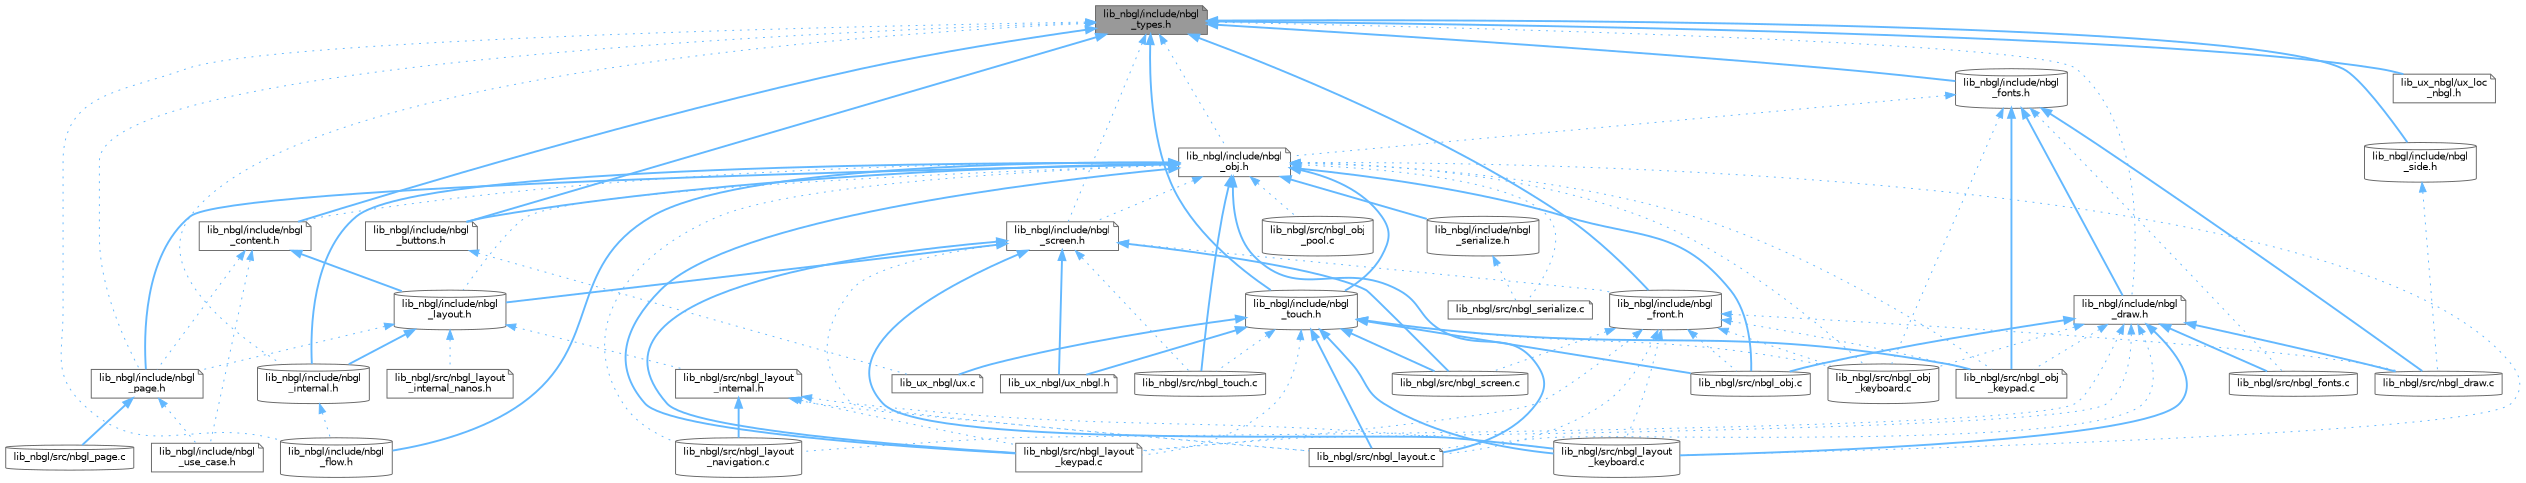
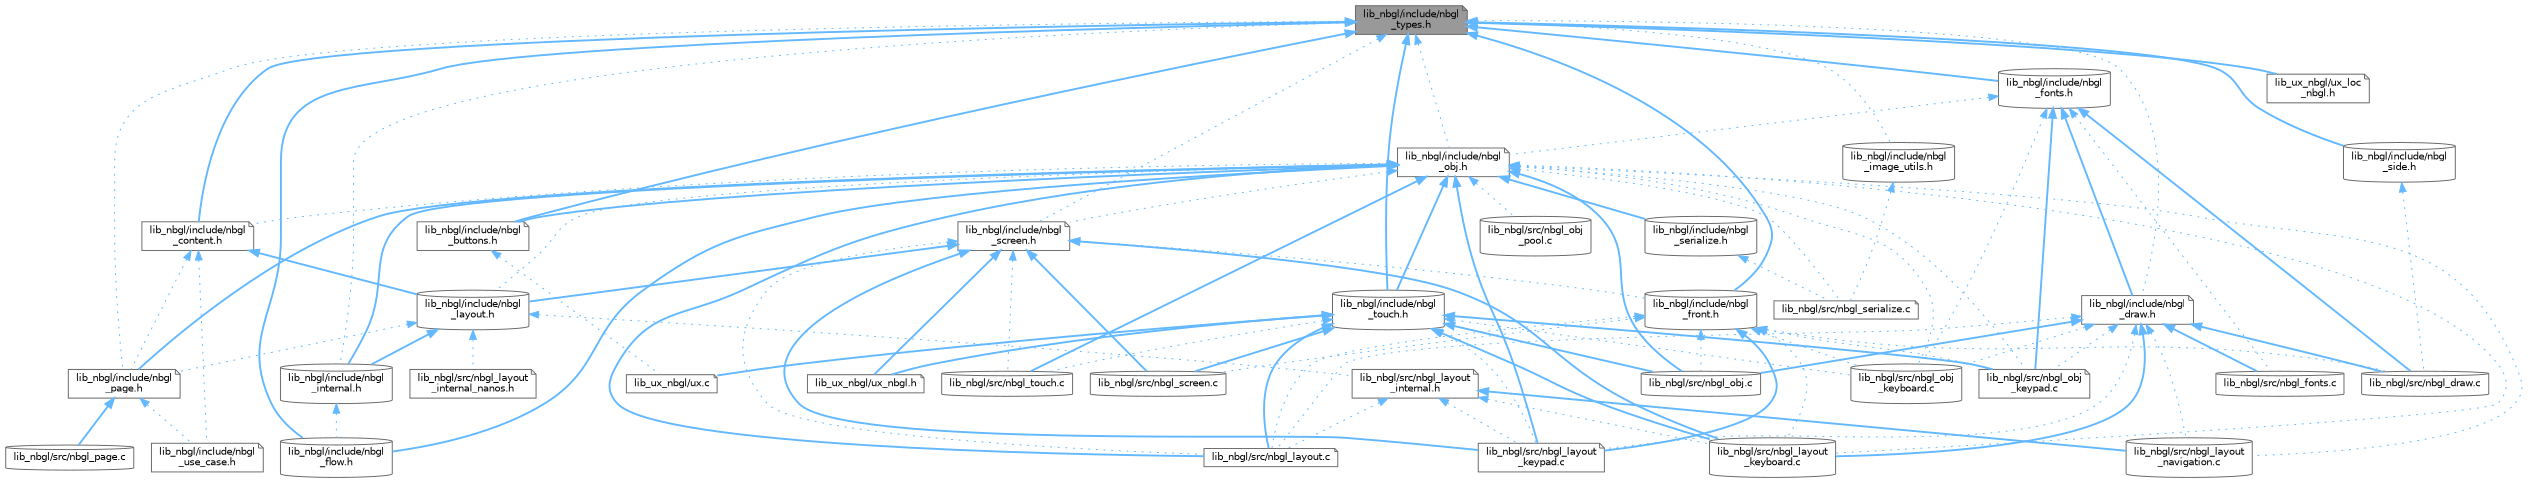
(323, 50) -> (644, 48)
none -> (1899, 162)
(1399, 425) -> (1729, 426)
